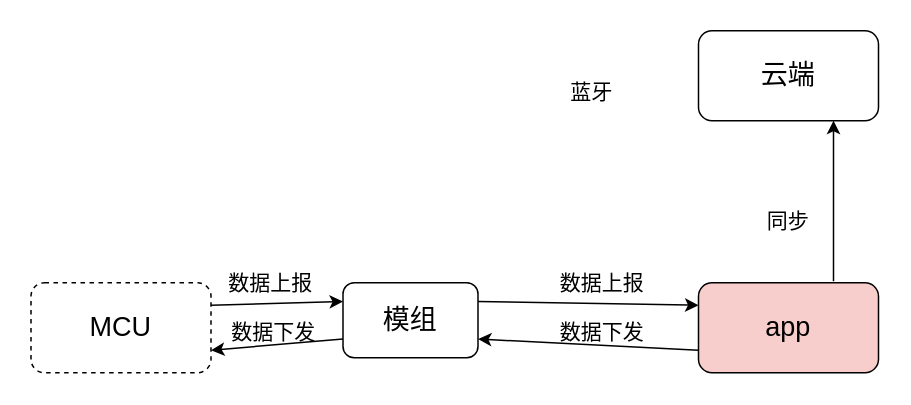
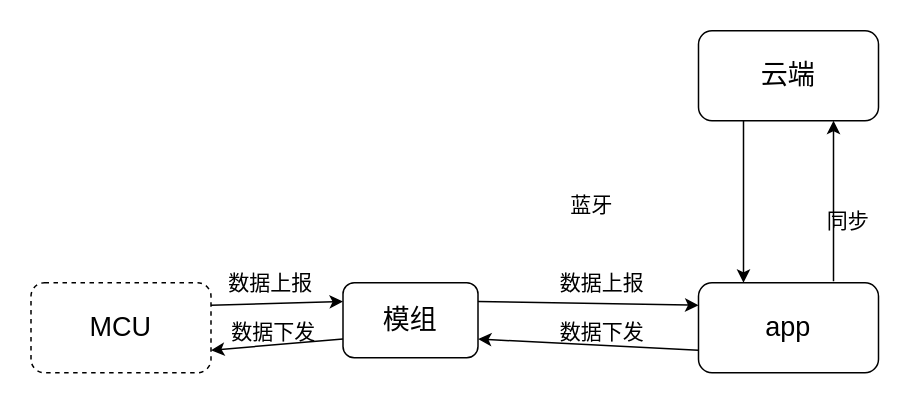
(592, 92) -> (592, 205)
none -> (743, 197)
(788, 221) -> (848, 221)
(788, 328) -> (788, 328)
